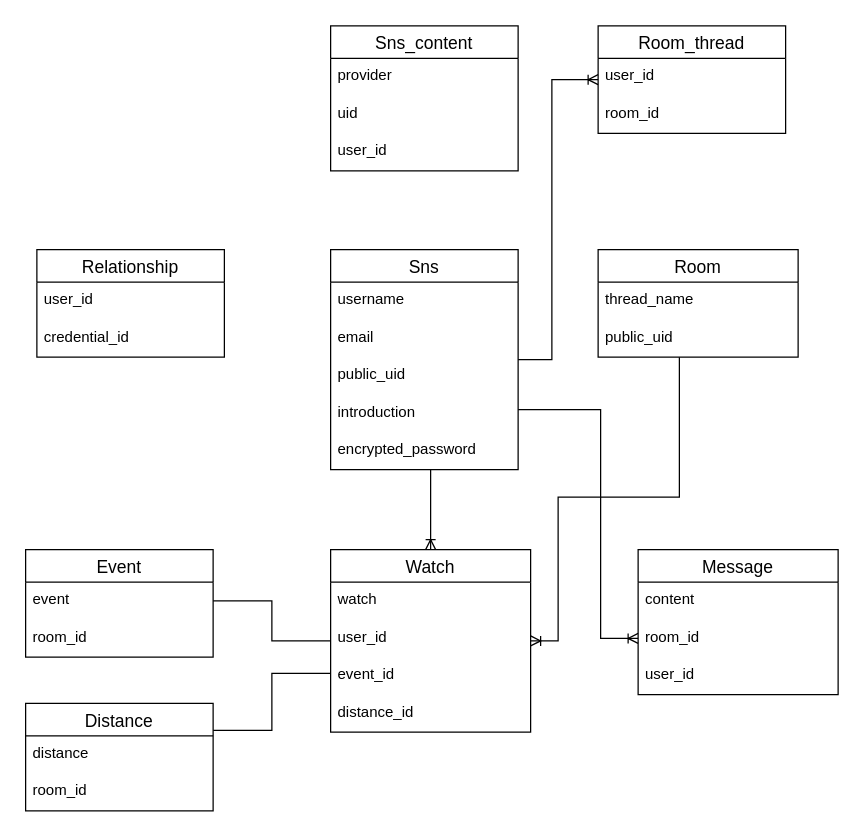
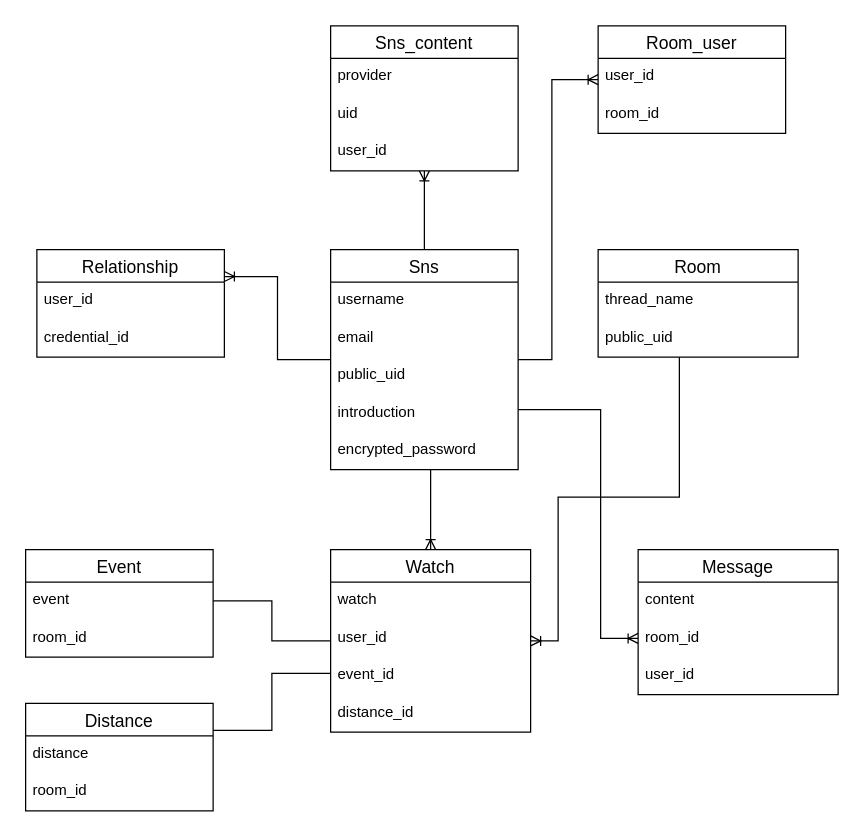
(691, 43) -> (691, 43)
none -> (424, 211)
none -> (278, 316)
